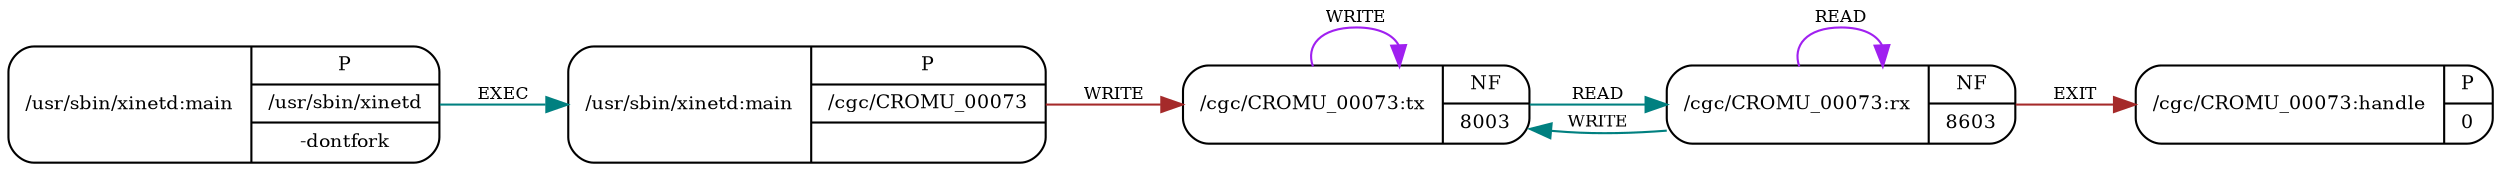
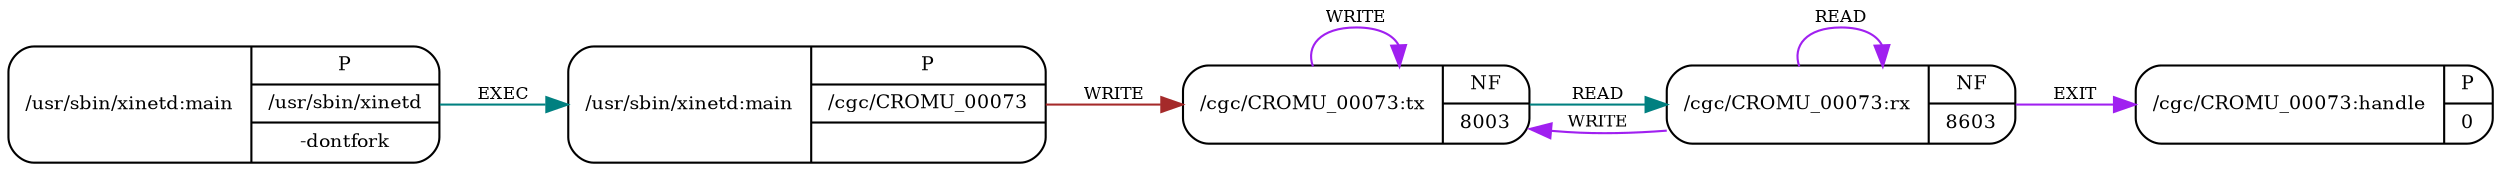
(2065, 105) -> (2065, 105)
(1609, 133) -> (1609, 133)
